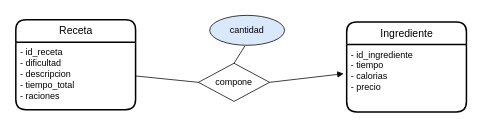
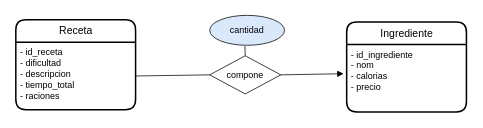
(387, 71) -> (387, 71)
(234, 83) -> (245, 75)
